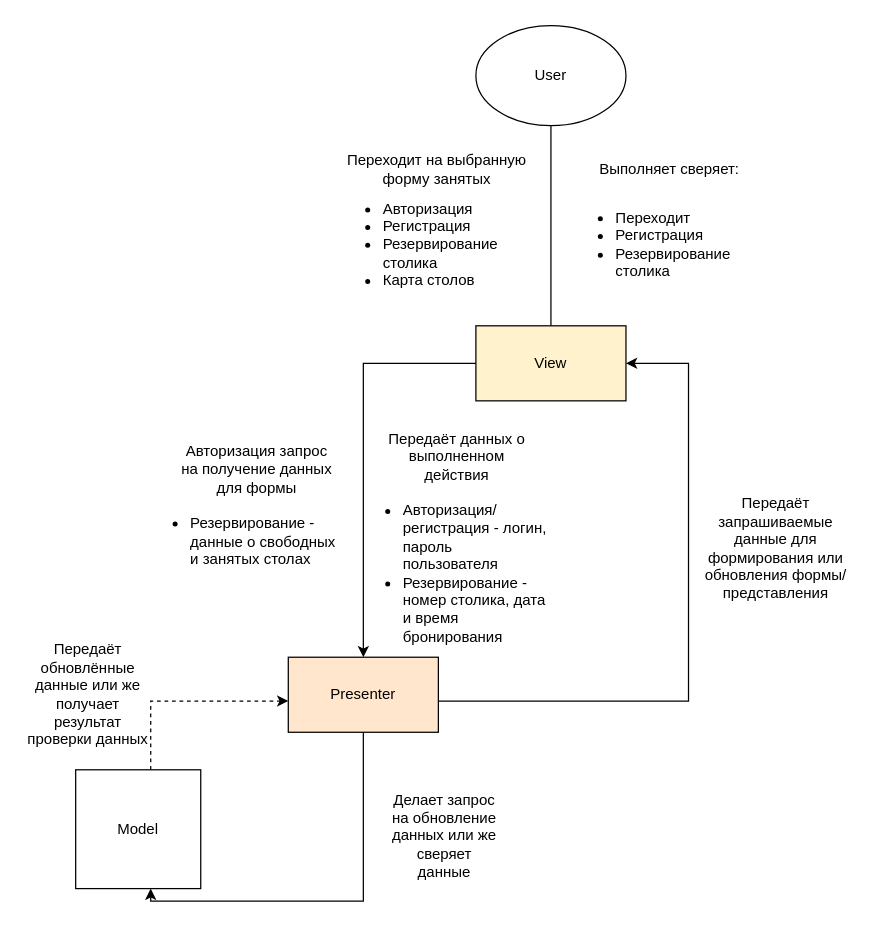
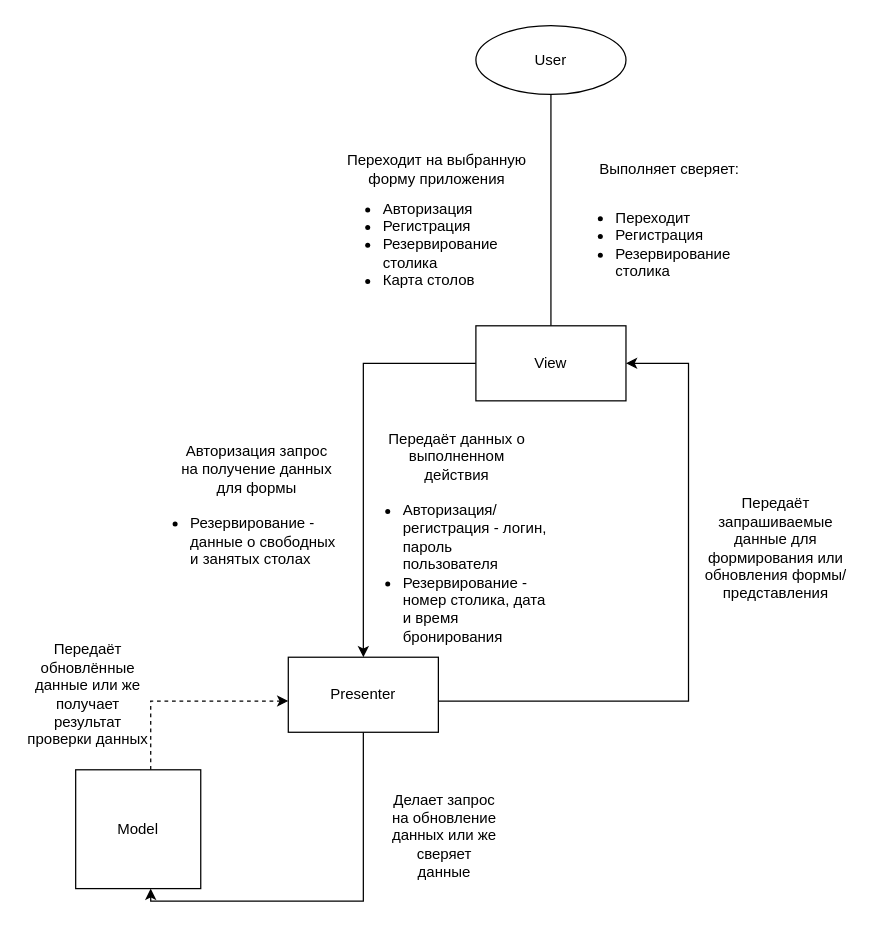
(551, 76) -> (551, 60)
(437, 169) -> (437, 169)
(551, 363) -> (551, 363)
(363, 694) -> (363, 694)
